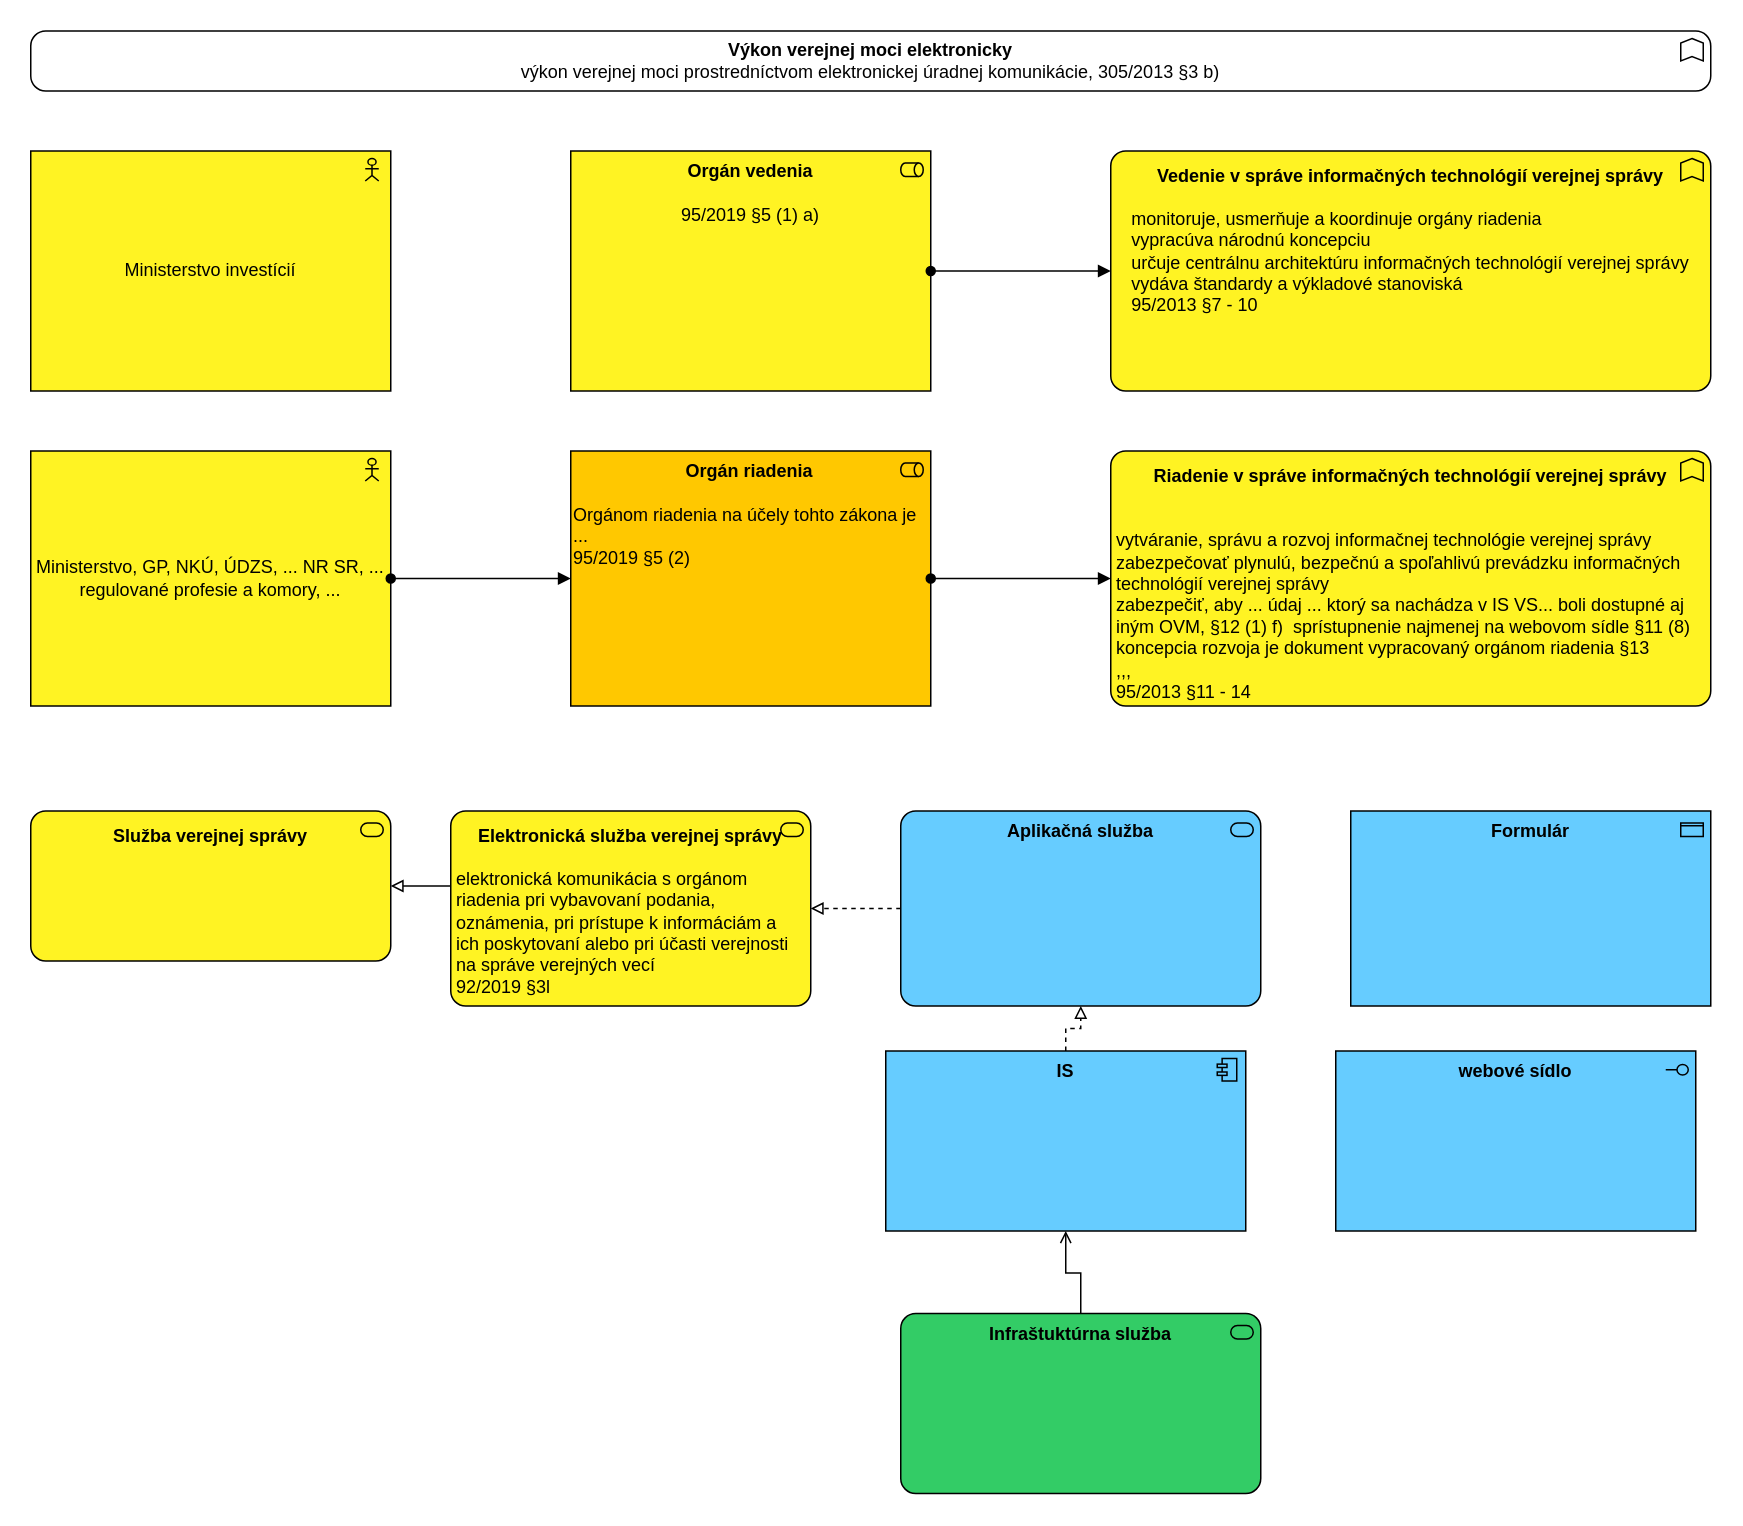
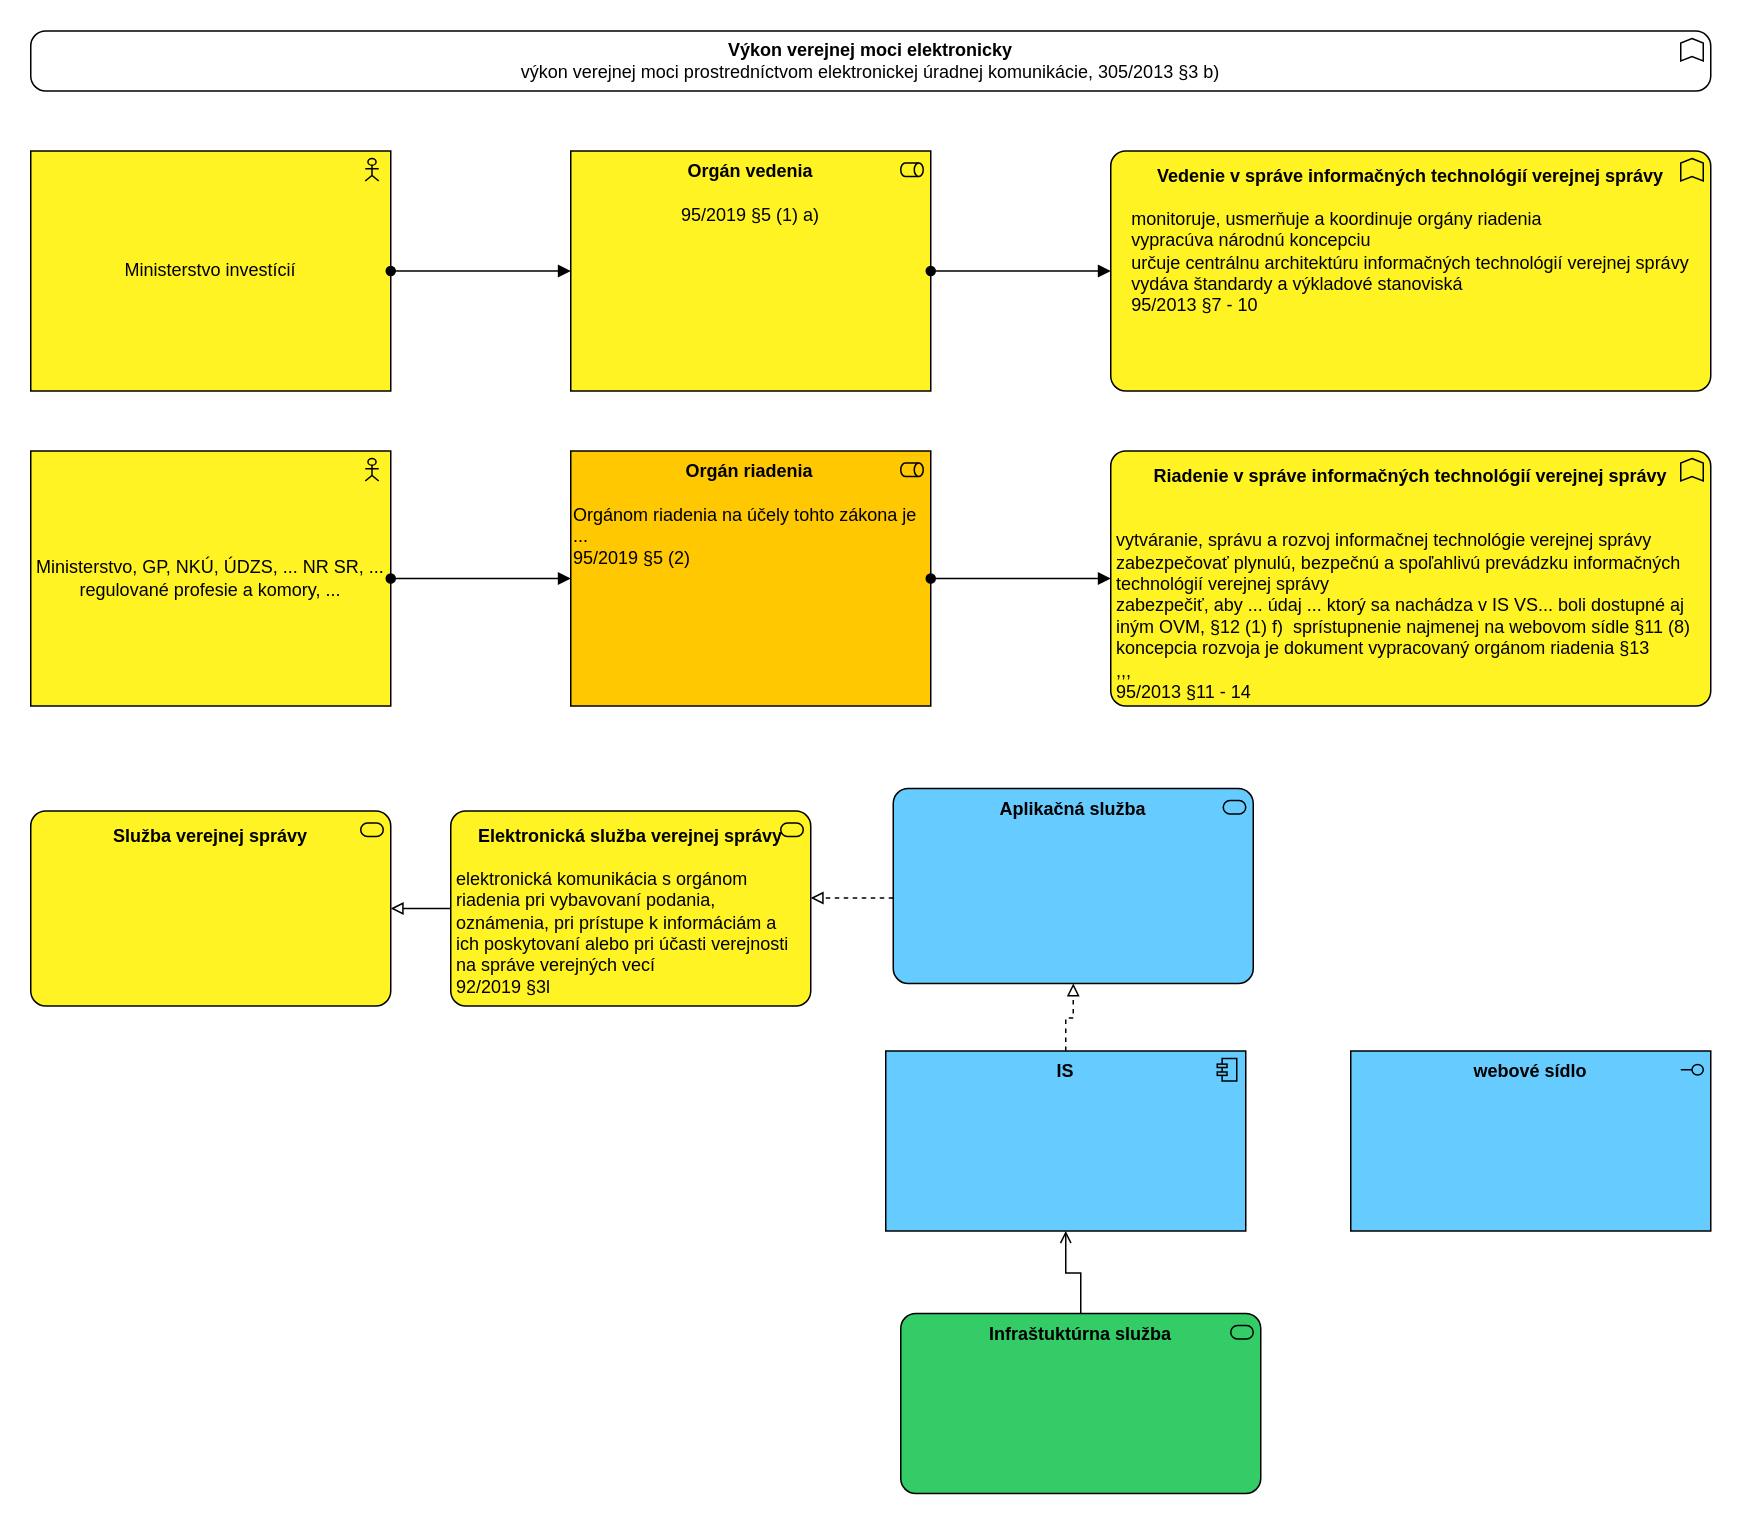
none -> (477, 271)
(211, 886) -> (211, 908)
(1081, 908) -> (1073, 886)
(1531, 908) -> none
(1516, 1141) -> (1531, 1141)
